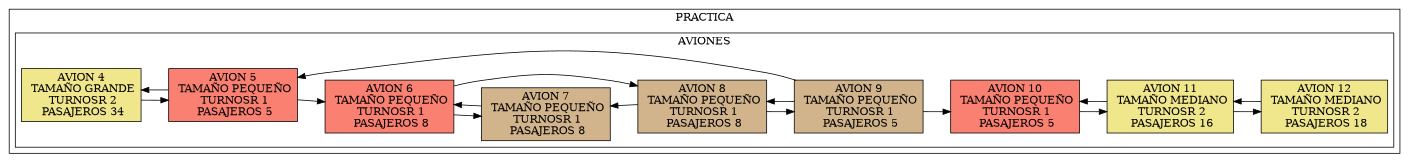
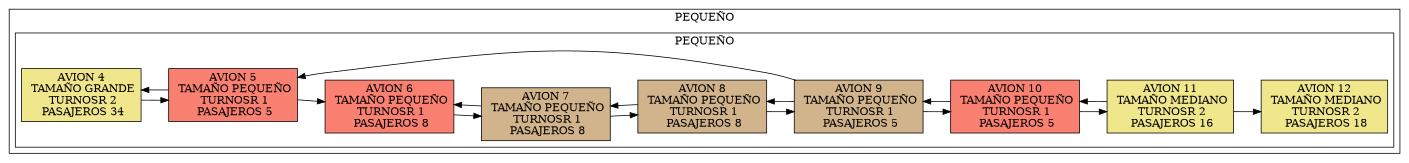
(705, 18) -> (705, 18)
(705, 42) -> (705, 42)
(542, 75) -> (620, 116)
none -> (941, 101)
(1251, 101) -> none
